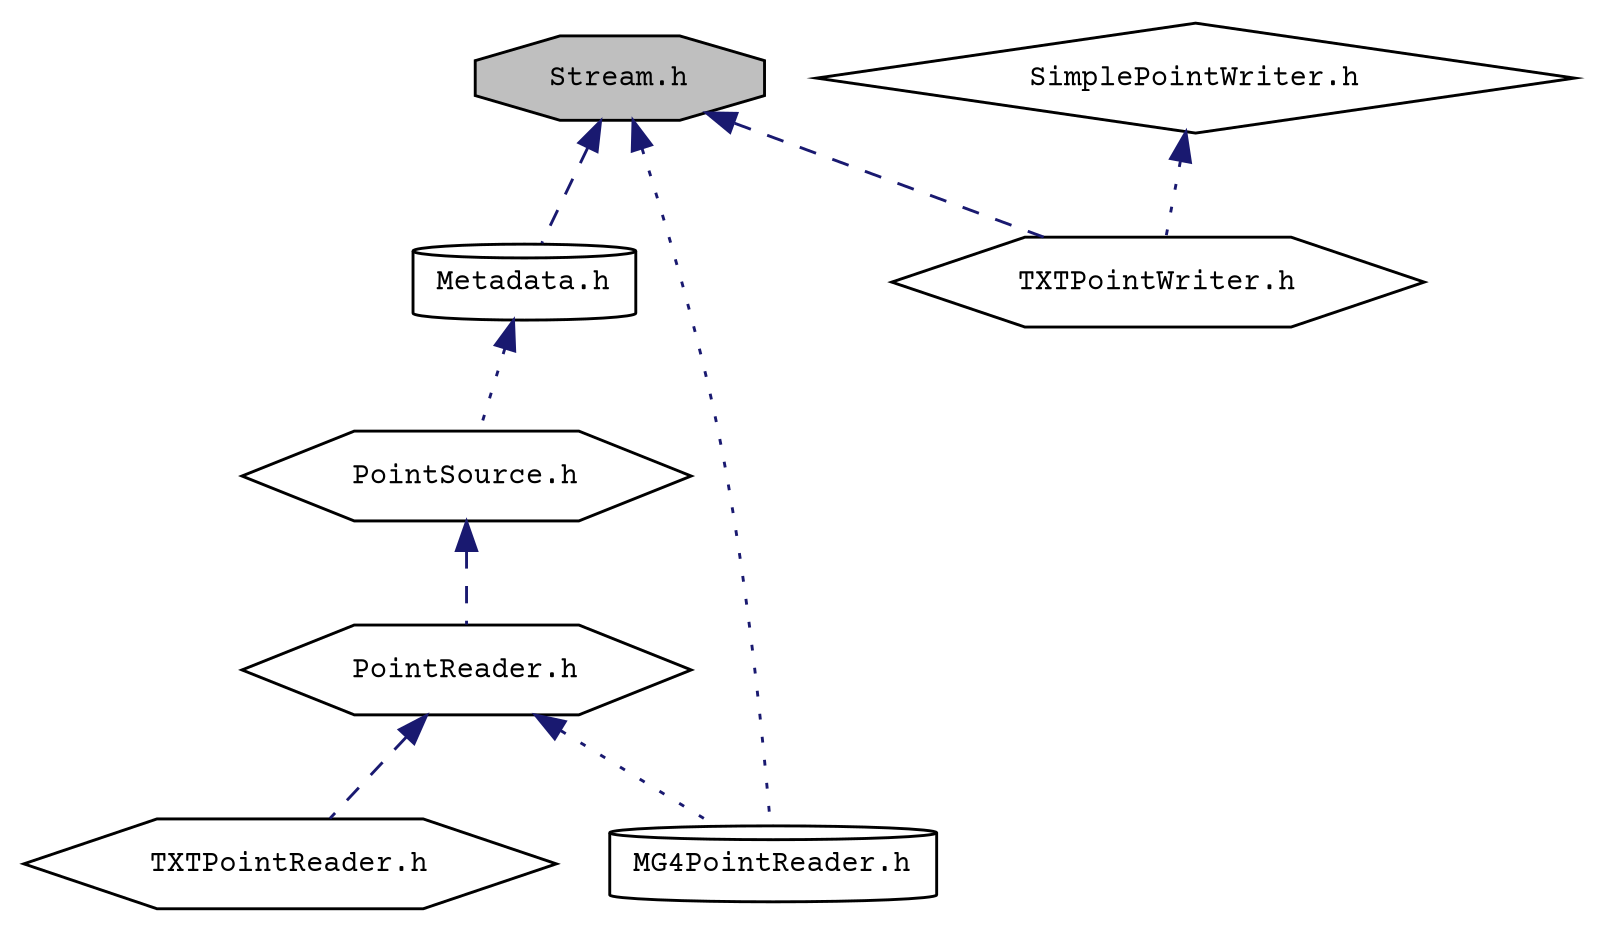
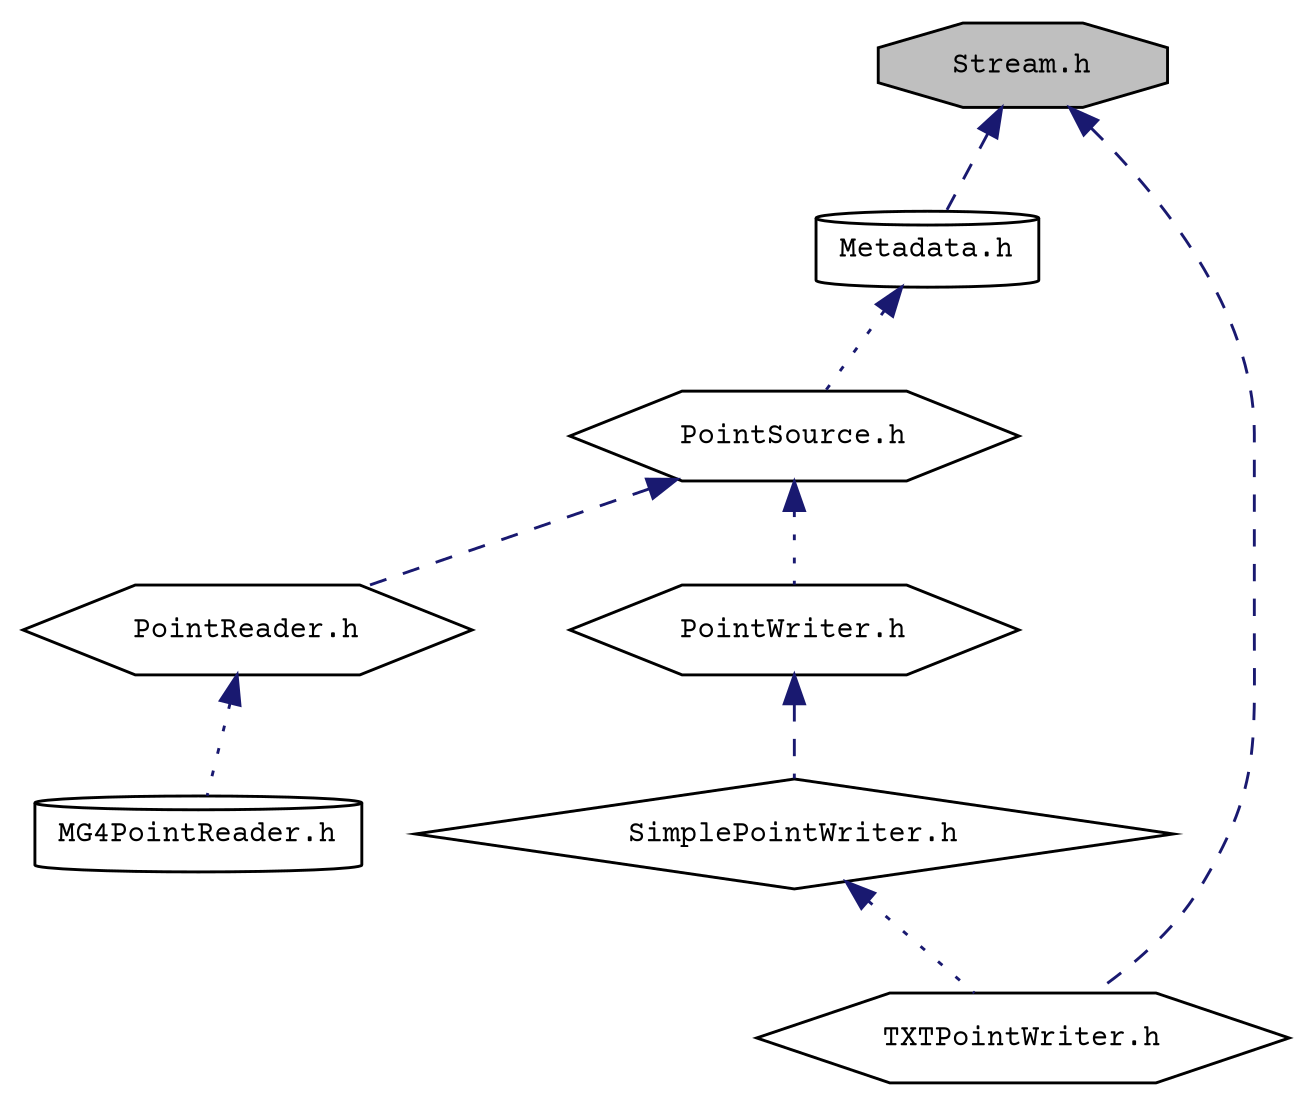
(728, 483) -> none
none -> (794, 630)
(290, 864) -> none
